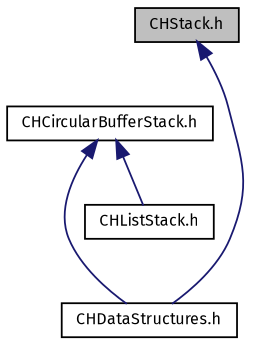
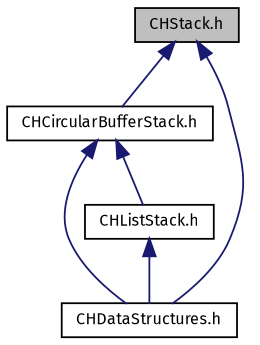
none -> (143, 82)
none -> (149, 280)
